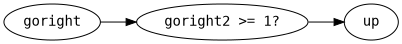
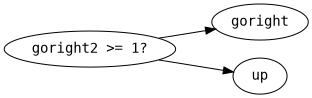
(113, 22) -> (182, 34)
